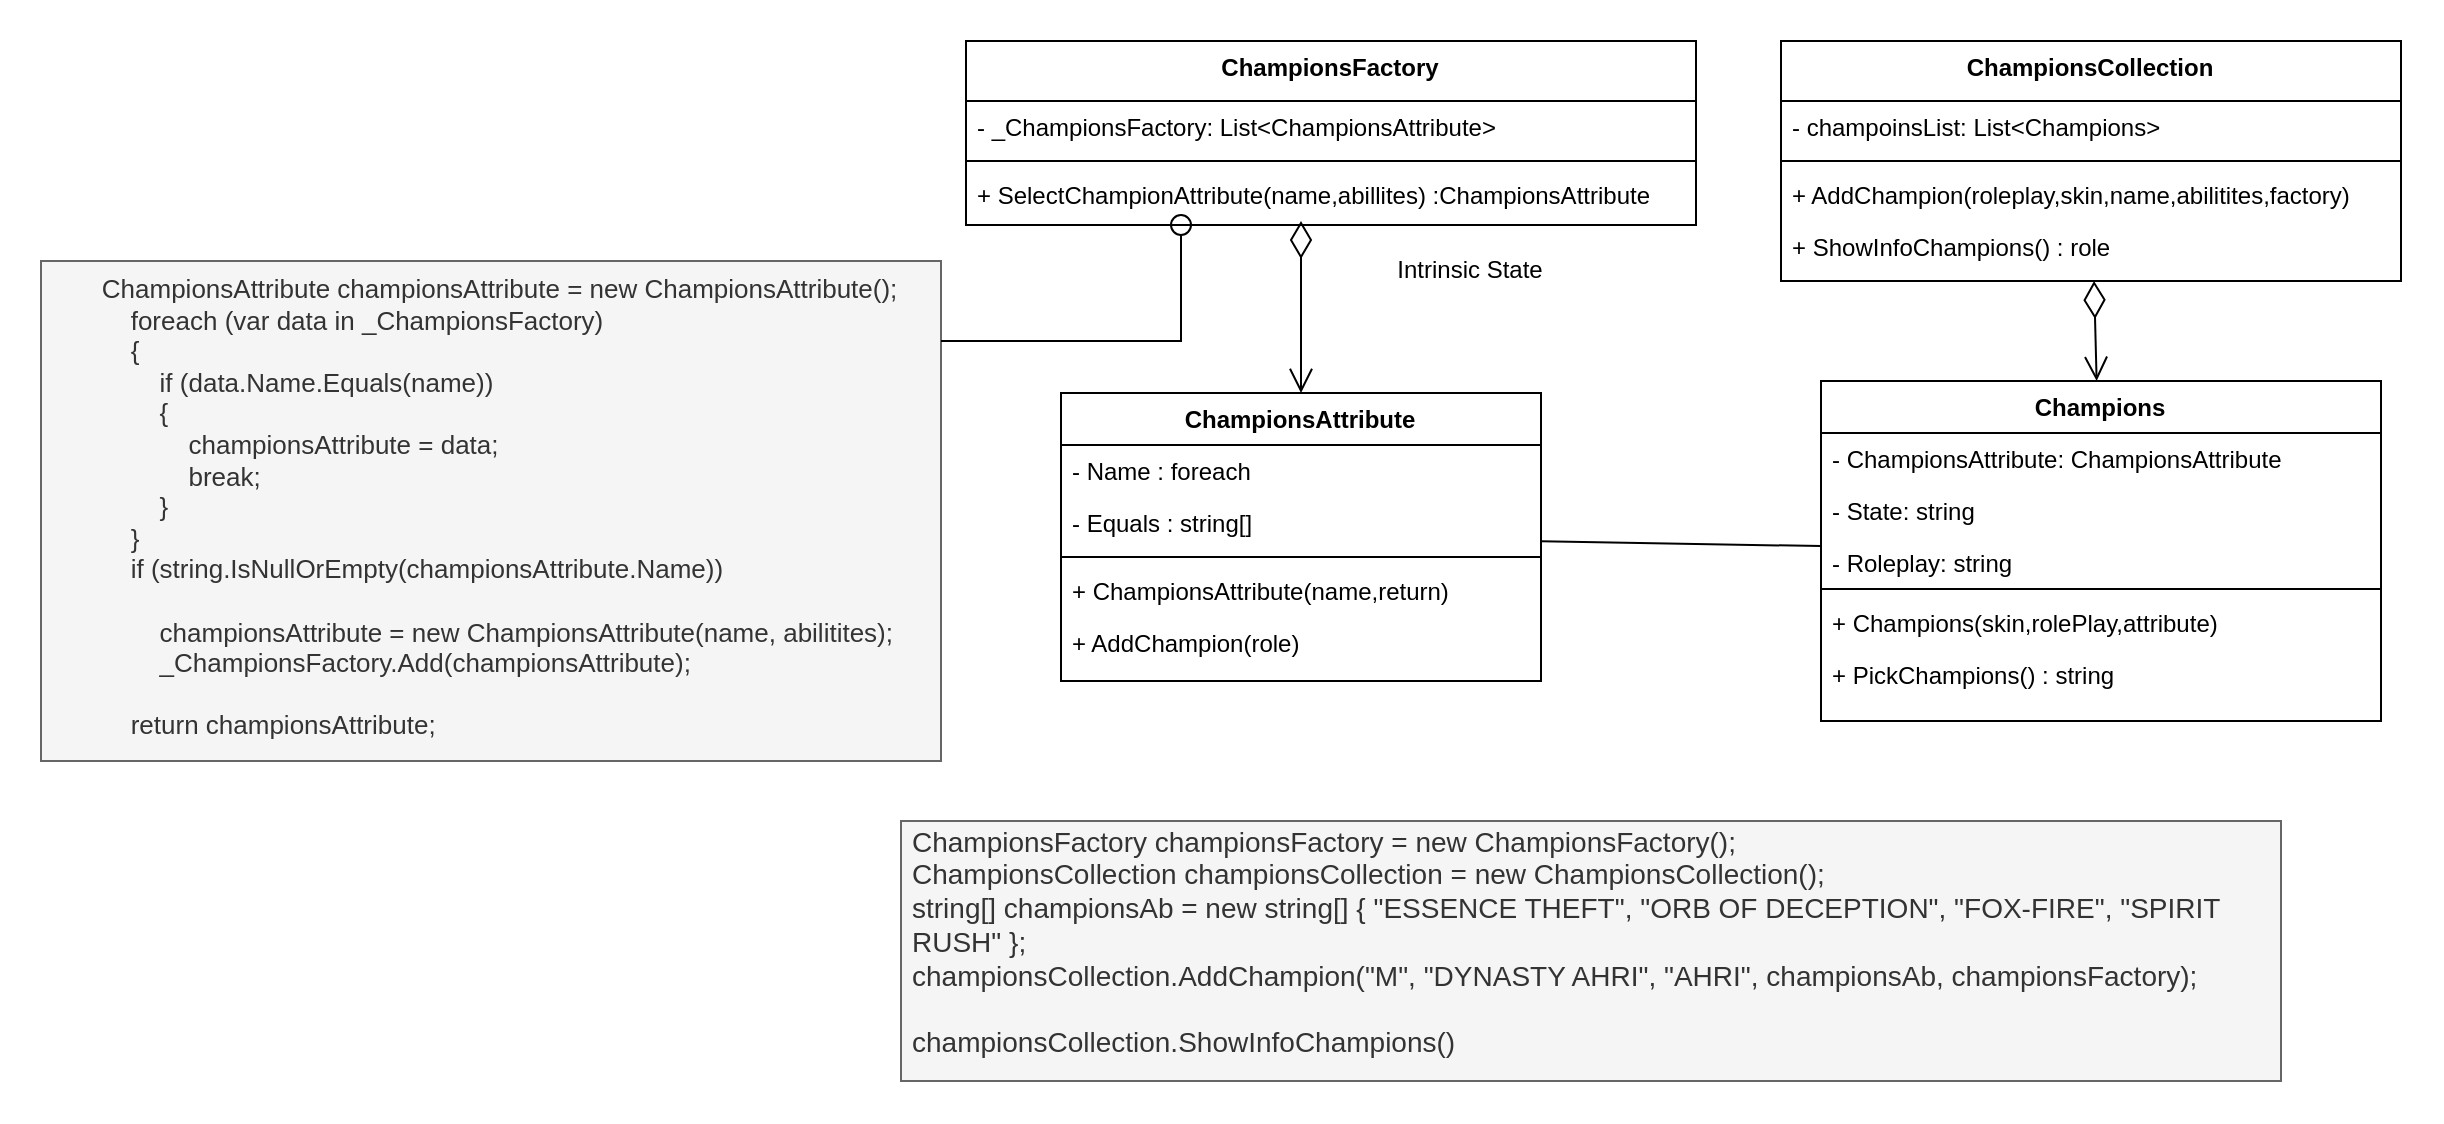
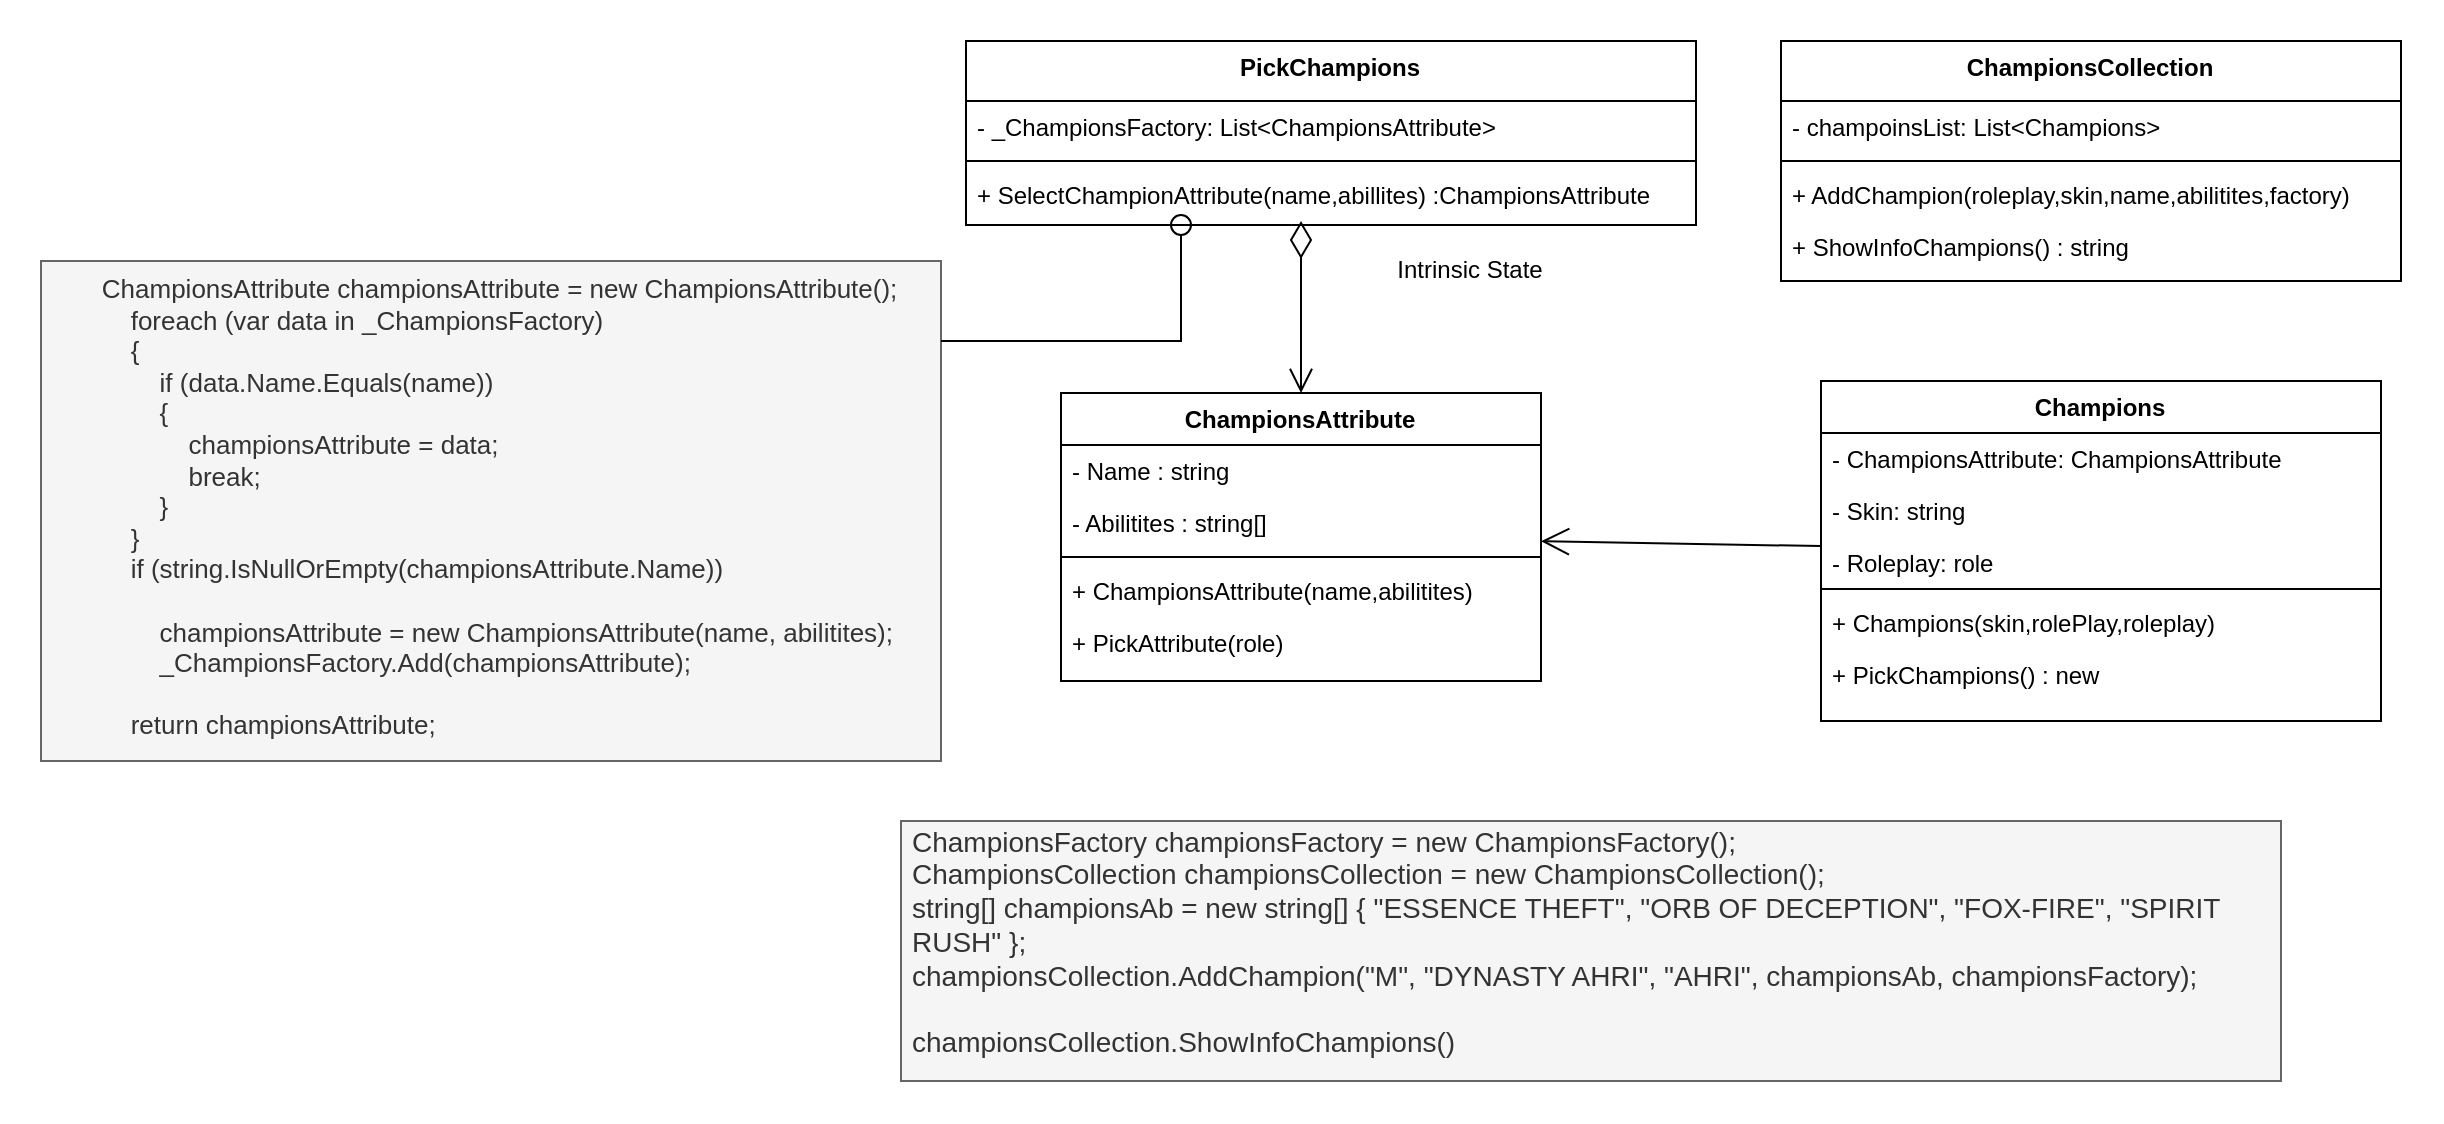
(1330, 68) -> (1330, 68)
(1961, 248) -> (1975, 248)
(2096, 347) -> none
(1167, 472) -> (1157, 472)
(1920, 512) -> (1910, 512)
(1181, 524) -> (1198, 524)
(1548, 541) -> (1548, 541)
(1934, 564) -> (1921, 564)
(1281, 592) -> (1296, 592)
(2049, 624) -> (2039, 624)
(1190, 644) -> (1201, 644)
(1985, 676) -> (1968, 676)
